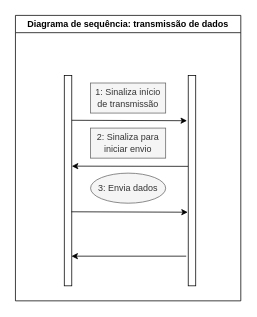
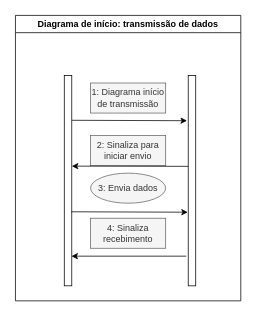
(128, 24) -> (128, 24)
(128, 98) -> (128, 98)
(128, 143) -> (128, 150)
none -> (128, 233)
